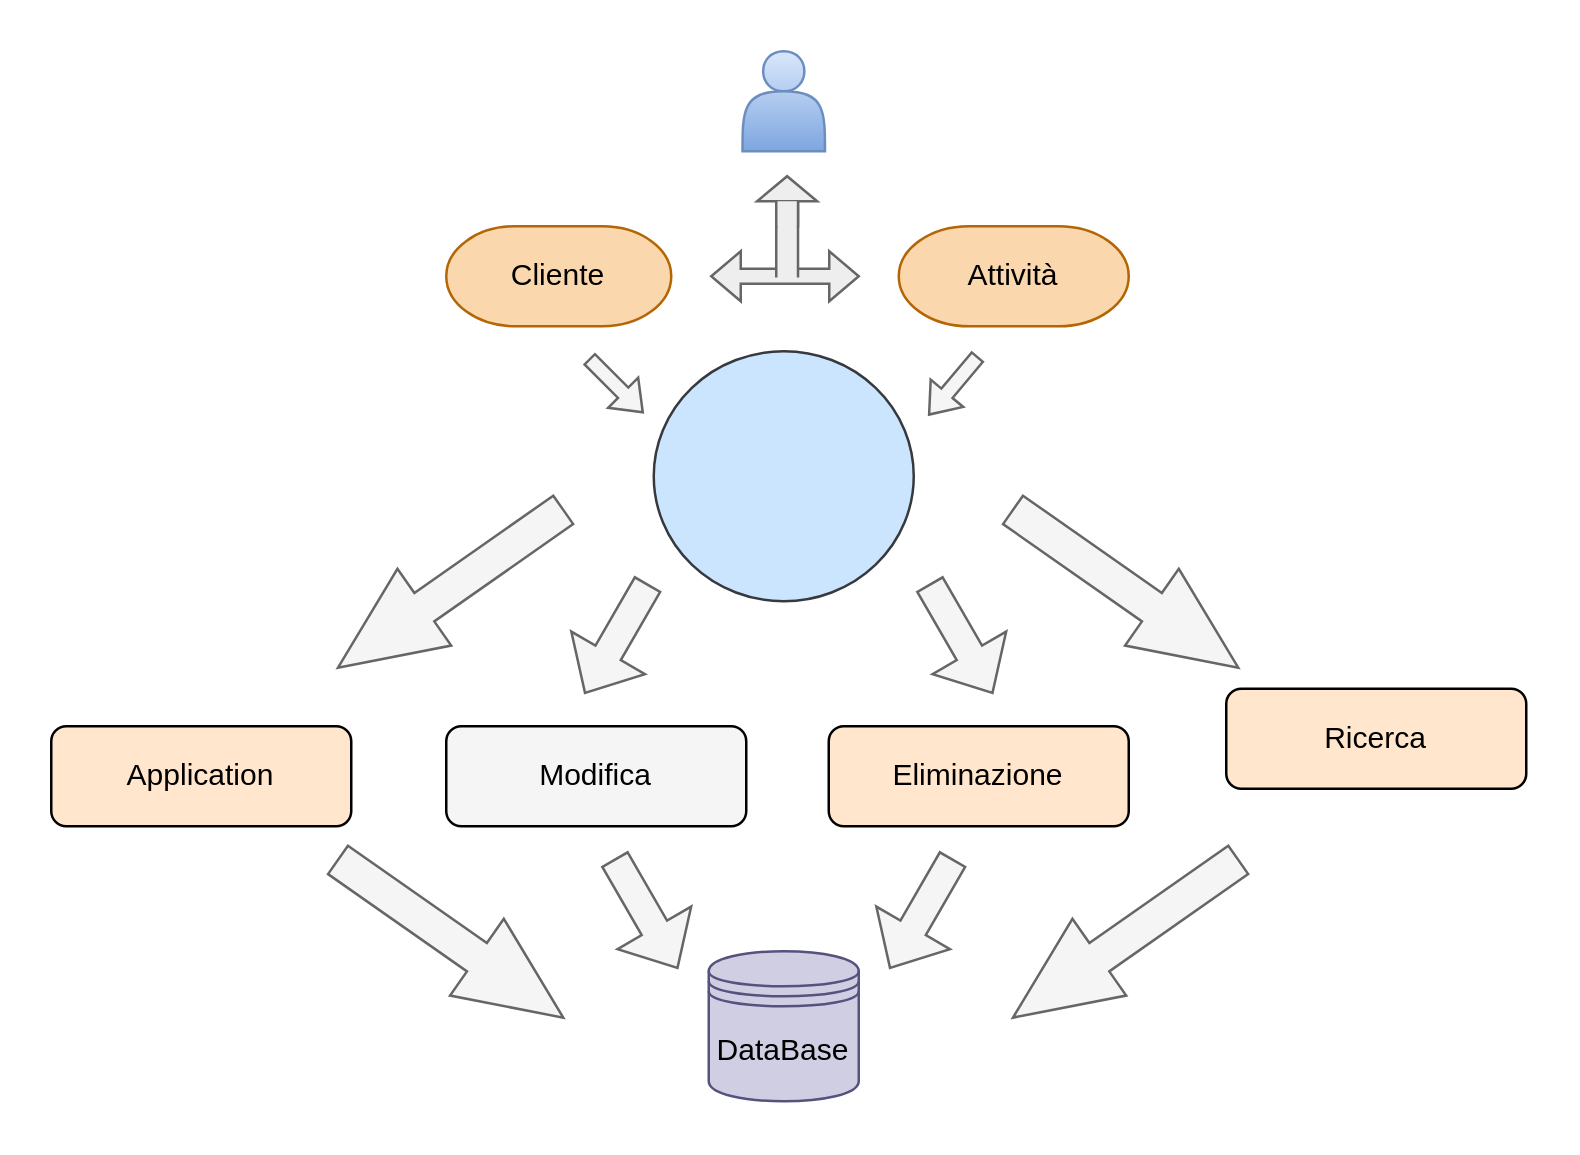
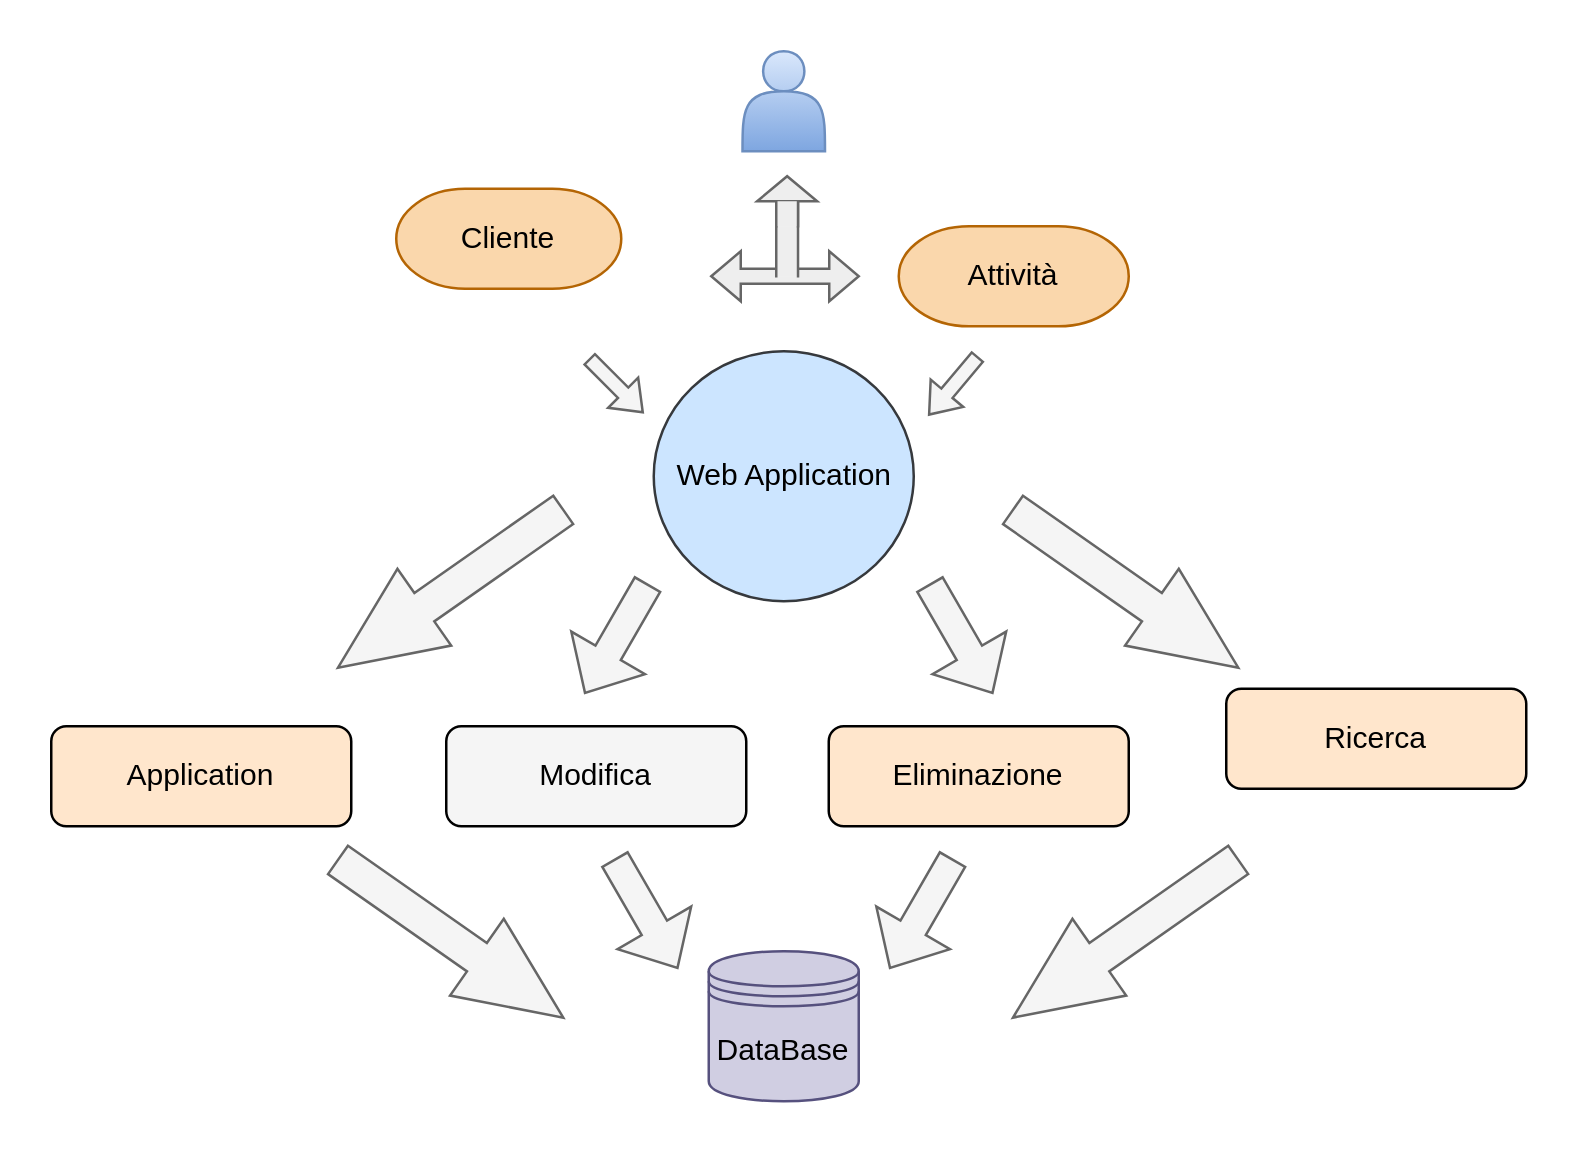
(559, 276) -> (509, 239)
none -> (784, 476)
